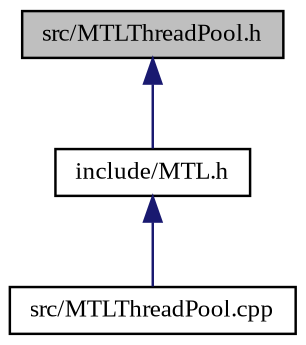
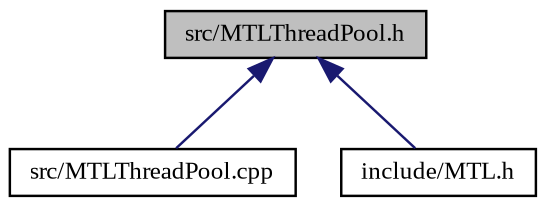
(153, 254) -> (215, 112)
